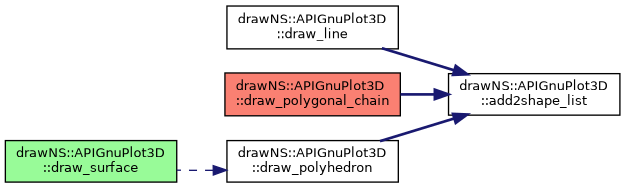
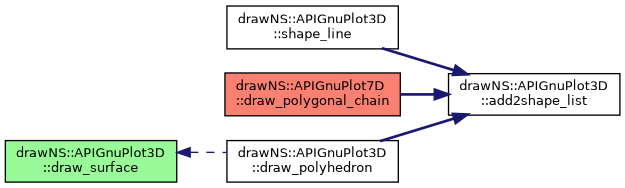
(313, 27) -> (313, 27)
(313, 94) -> (313, 94)
(195, 170) -> (209, 152)
